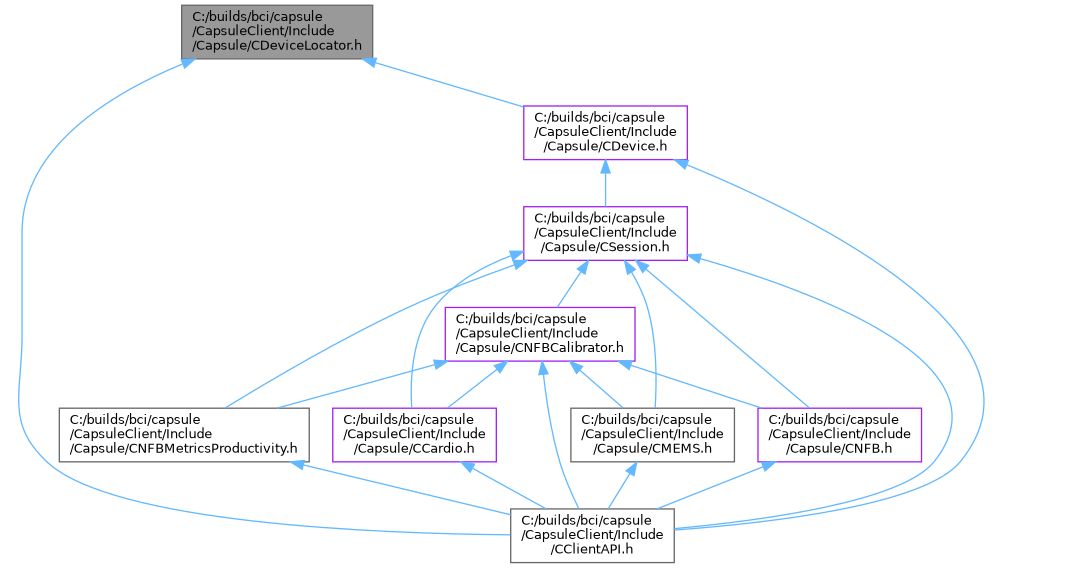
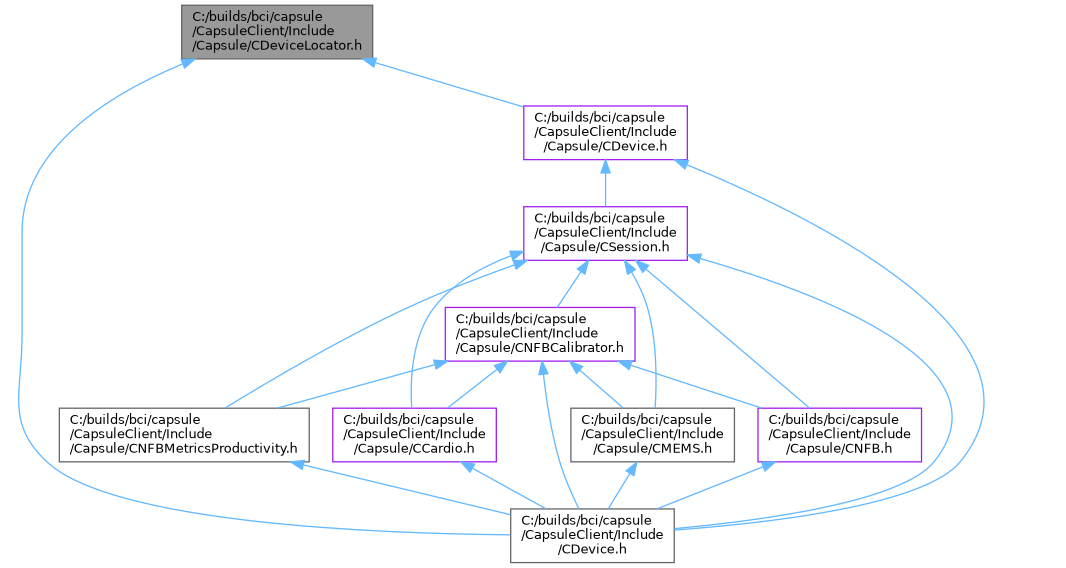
(592, 536) -> (592, 536)
